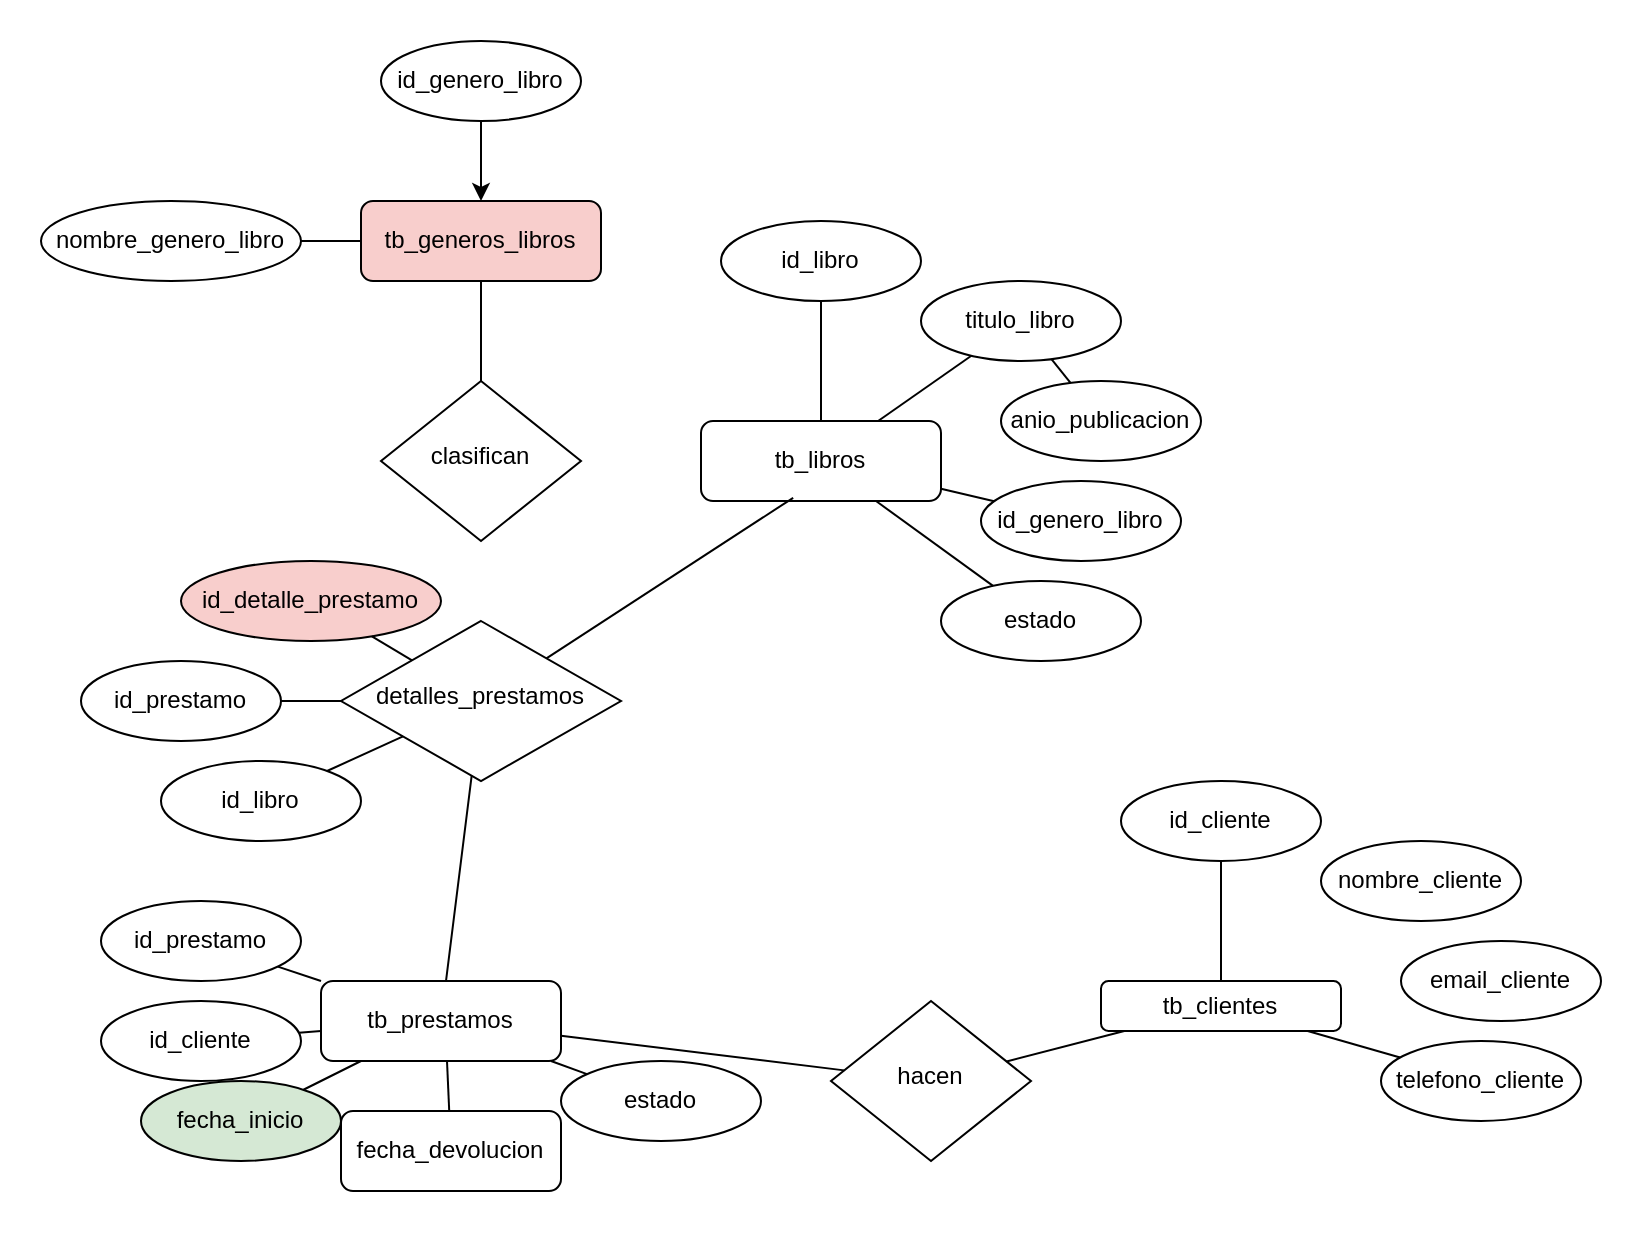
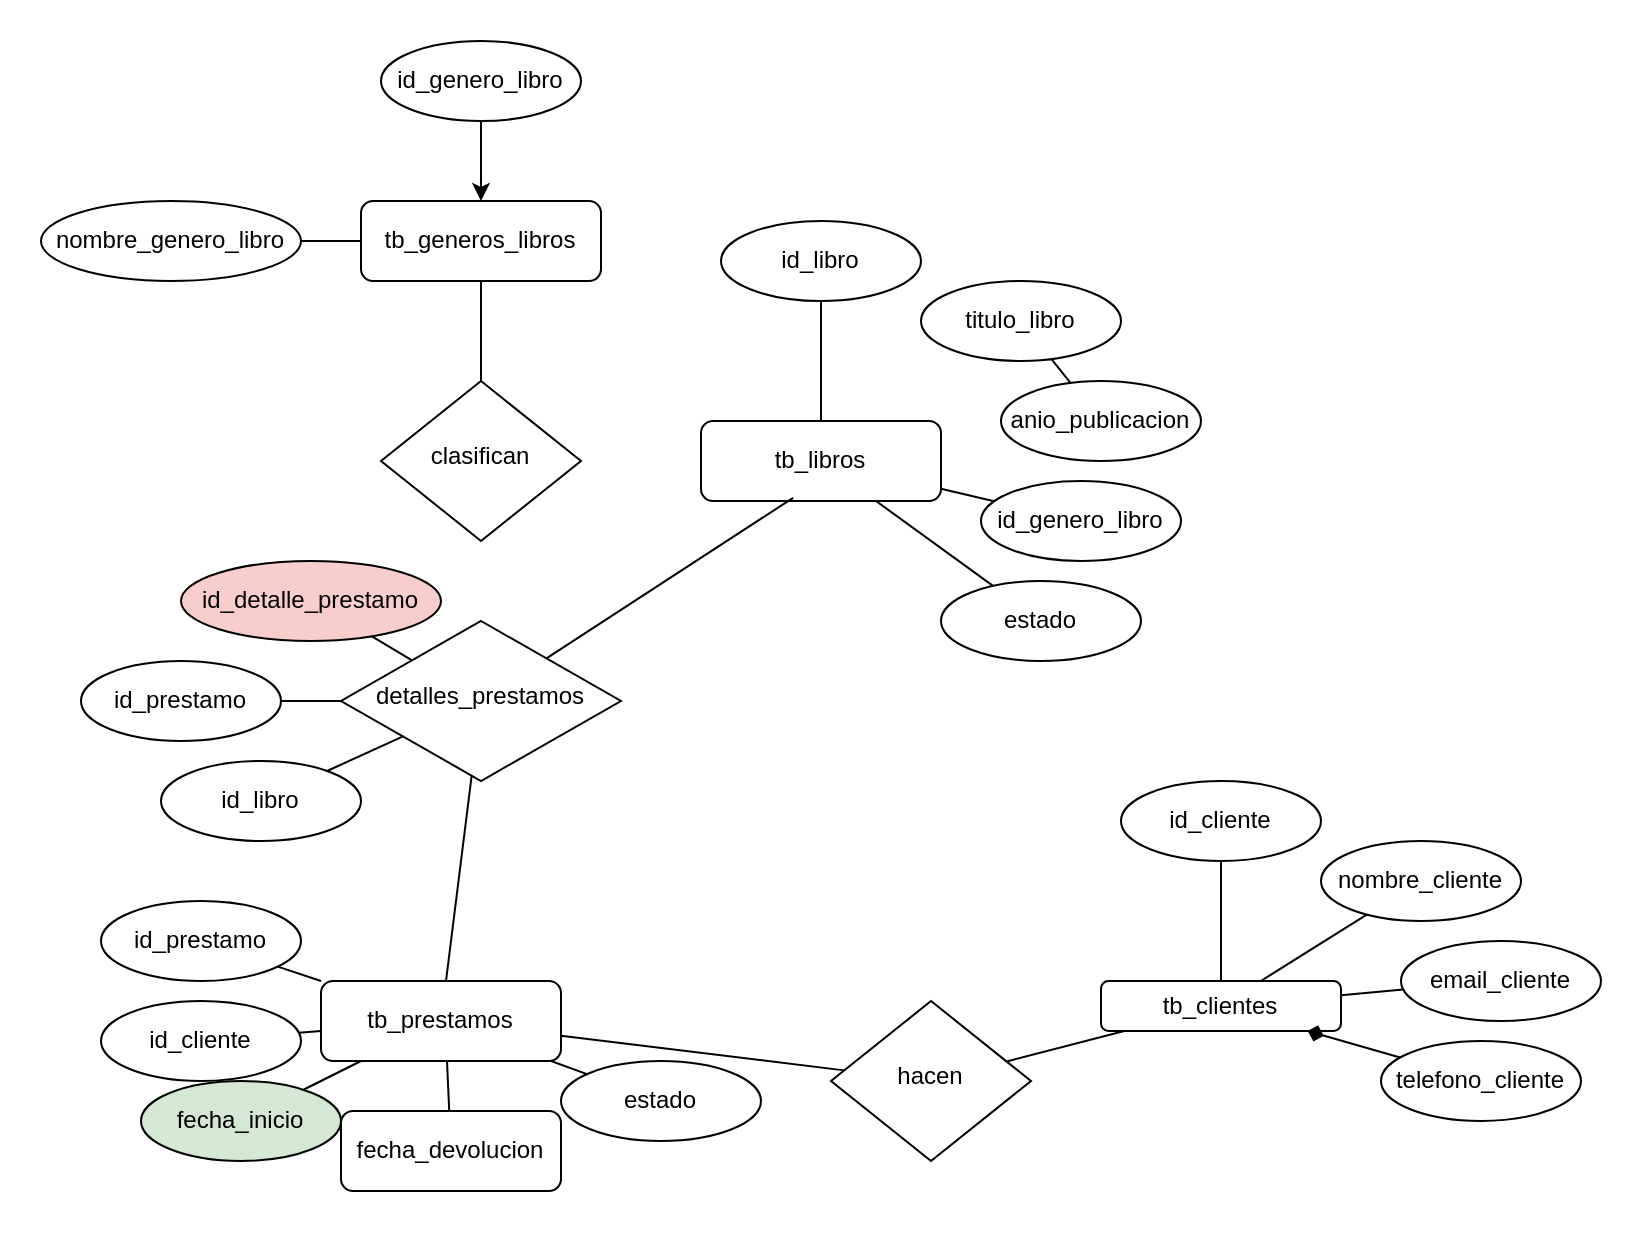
(481, 241) -> (481, 241)
(924, 389) -> none
none -> (1314, 948)
none -> (1372, 992)
(1315, 1033) -> (1323, 1036)
